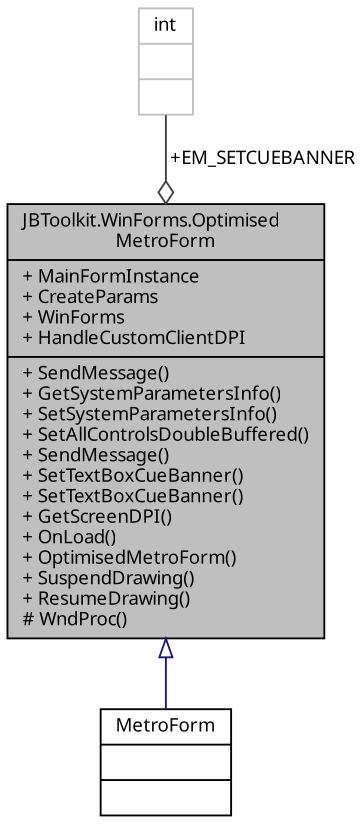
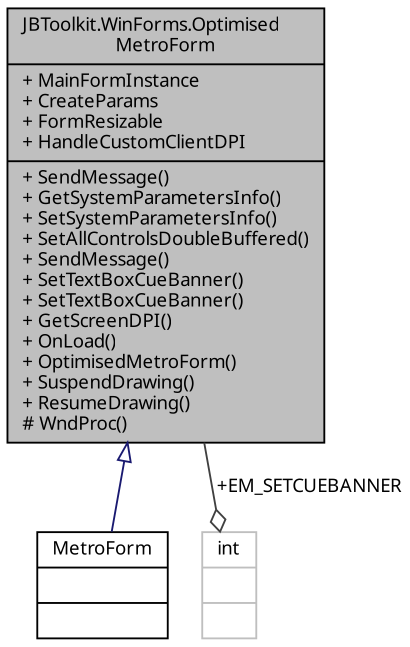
(166, 148) -> (210, 476)
(74, 318) -> (93, 122)
